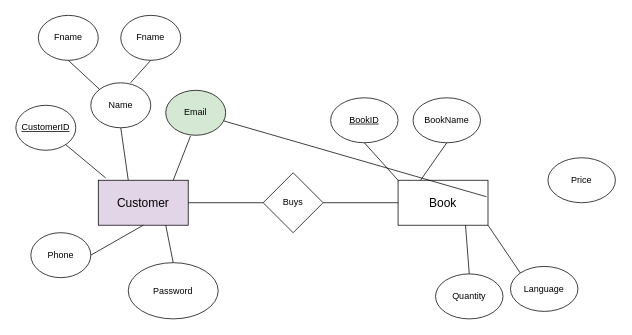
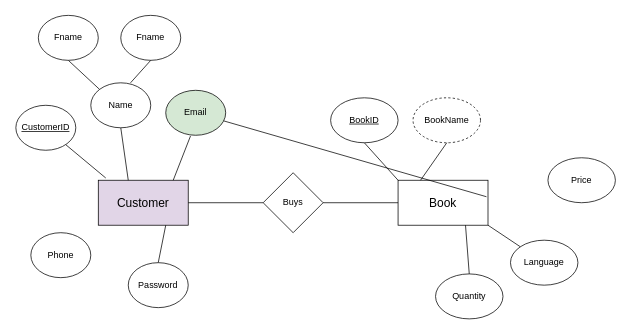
(447, 120) -> (447, 120)
(117, 240) -> none
(544, 289) -> (544, 263)
(173, 291) -> (158, 285)
